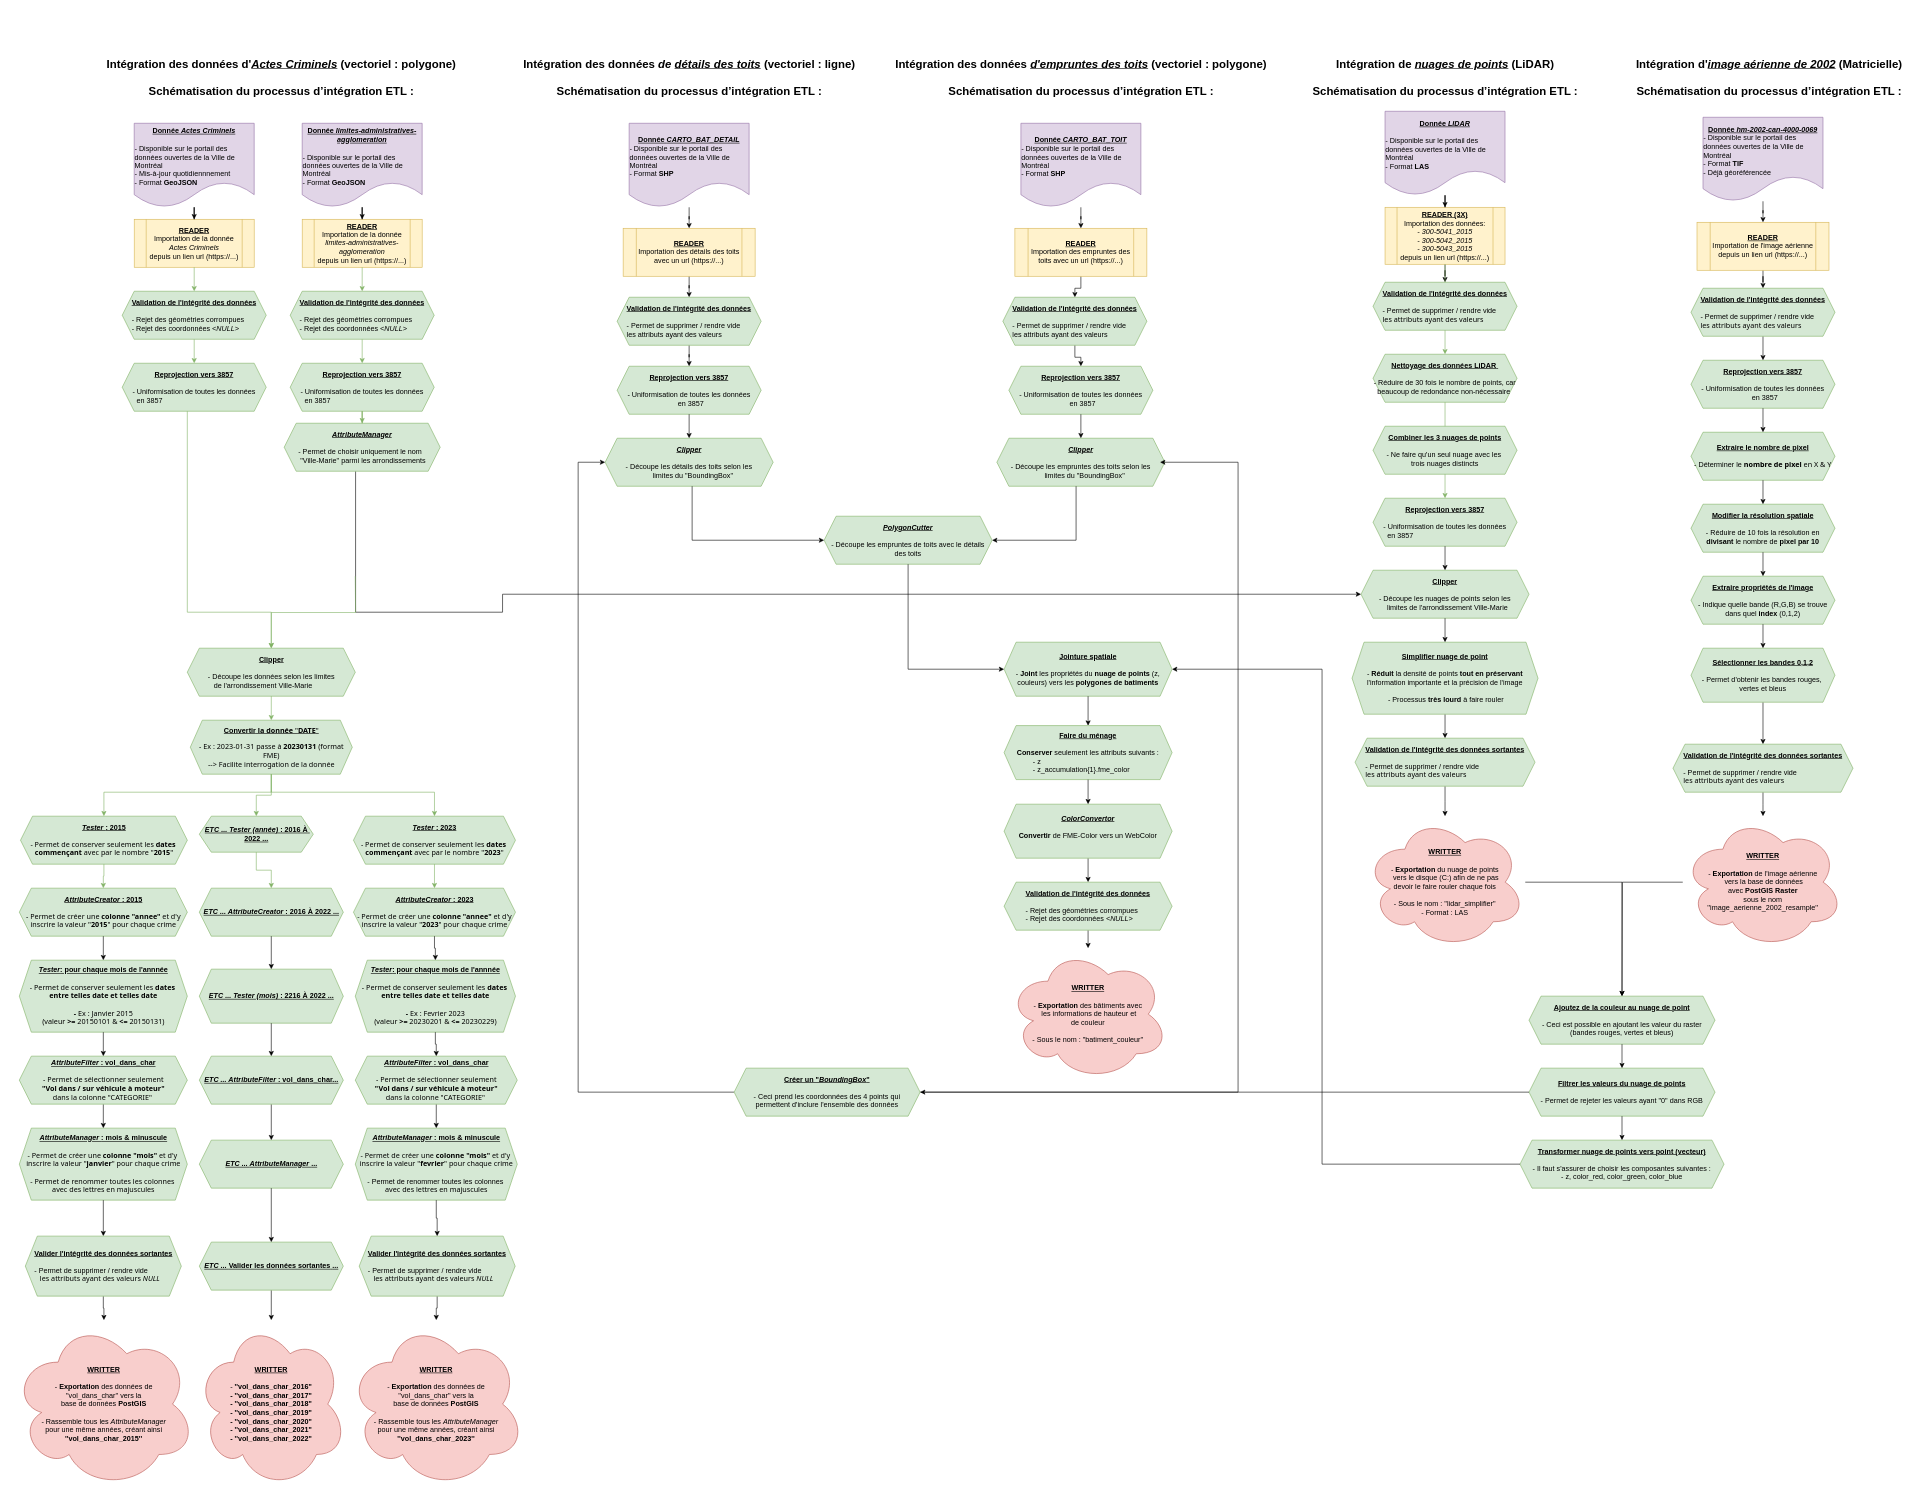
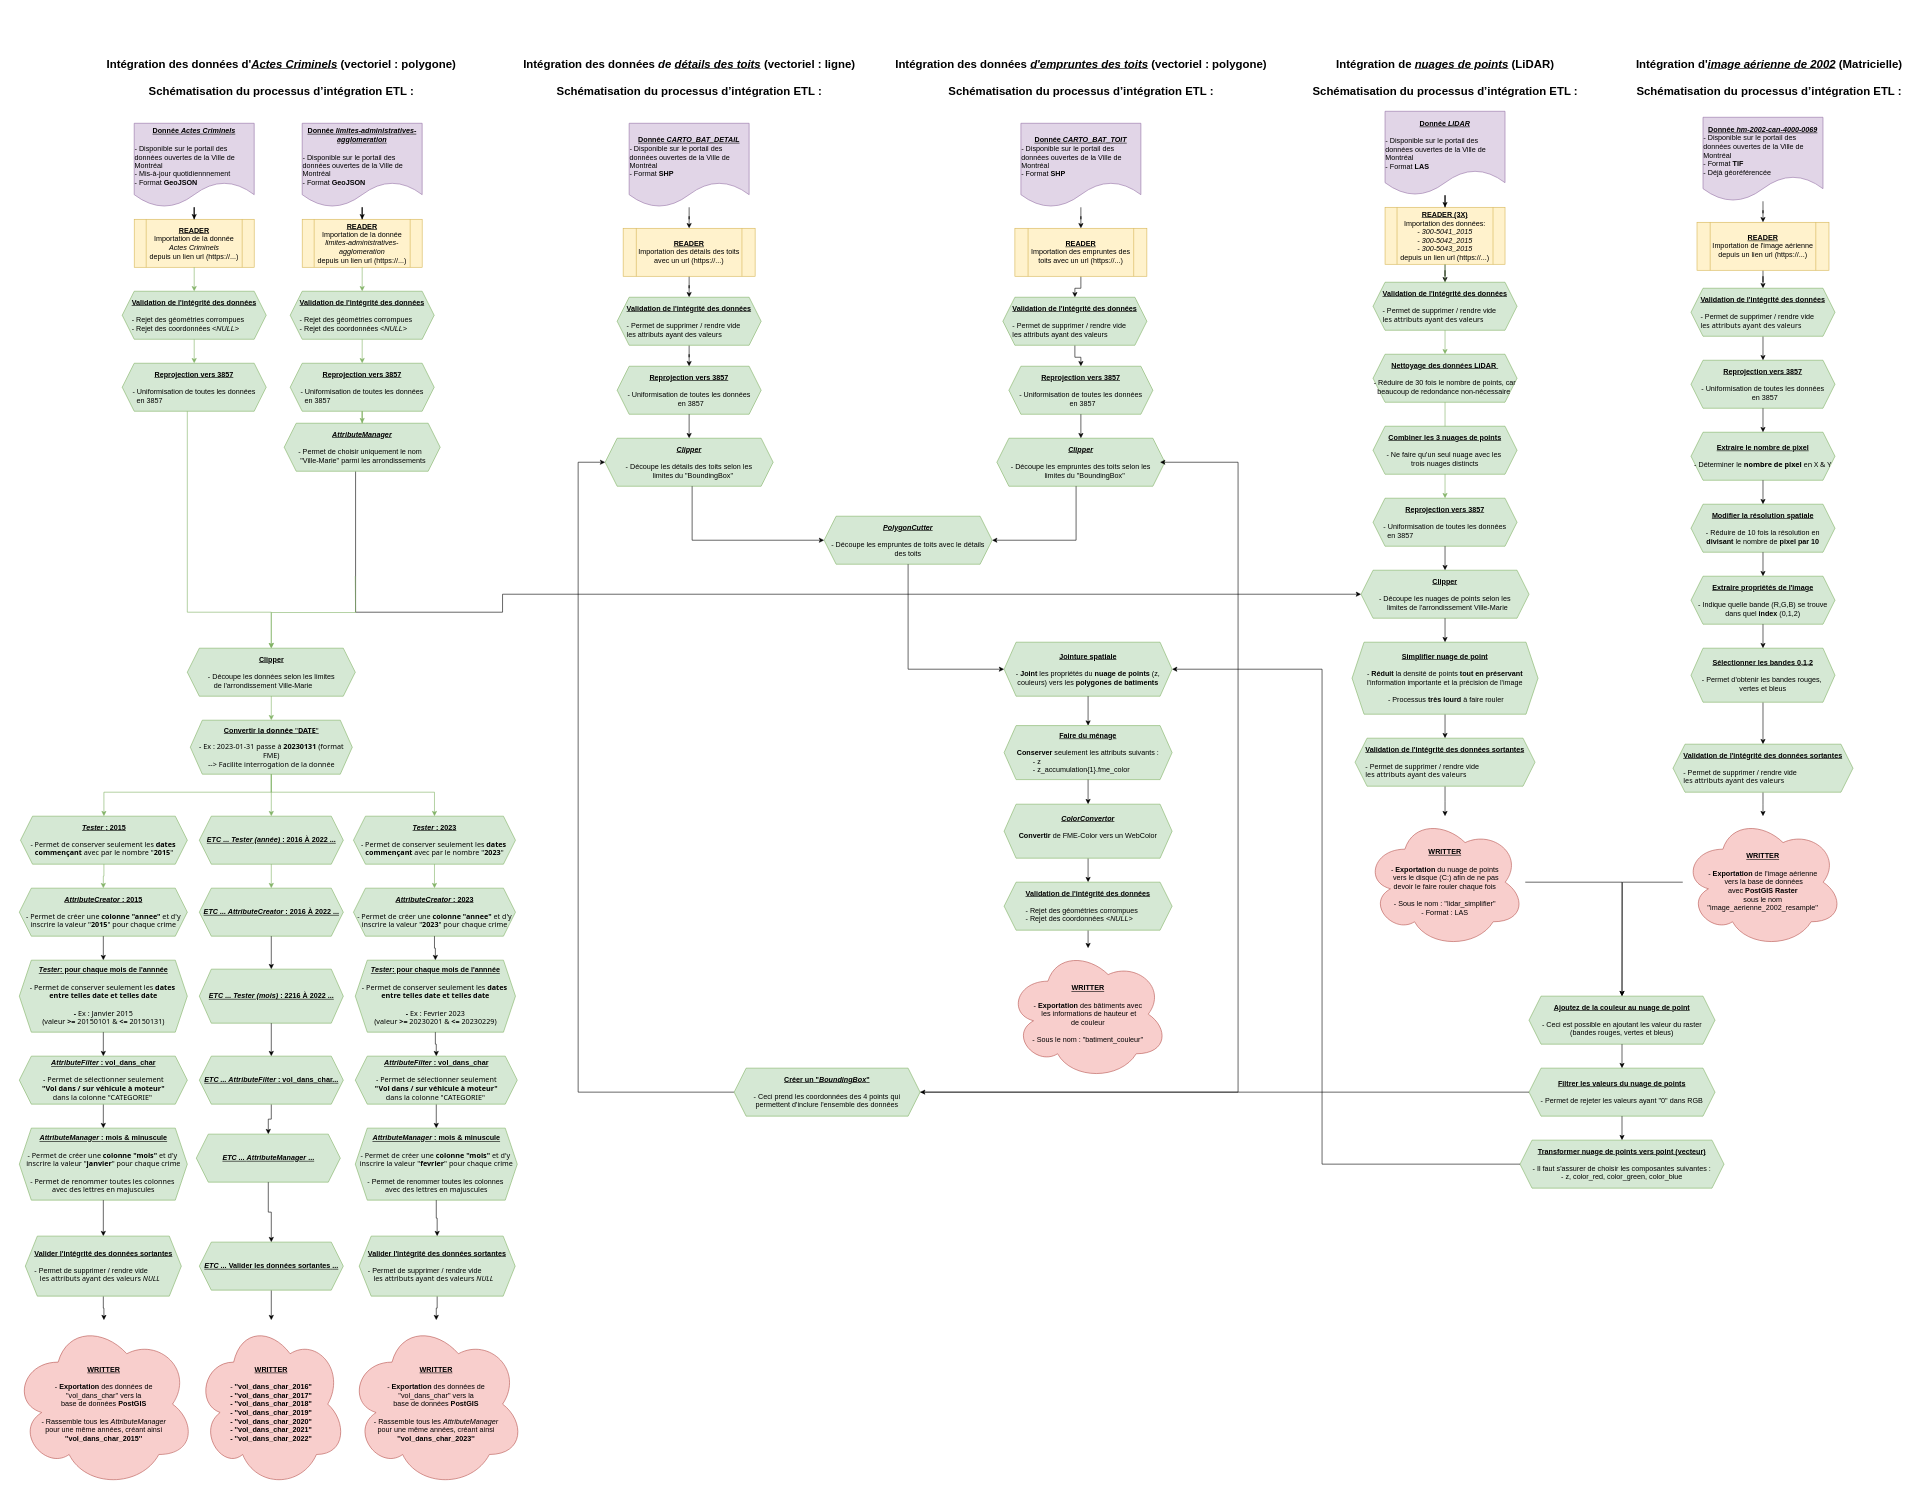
(256, 834) -> (271, 840)
(271, 1164) -> (268, 1158)
